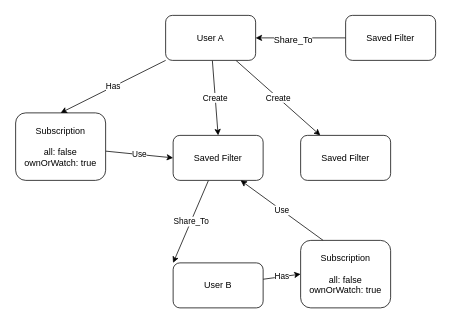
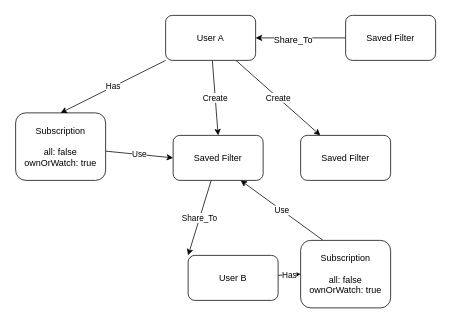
(218, 285) -> (233, 278)
